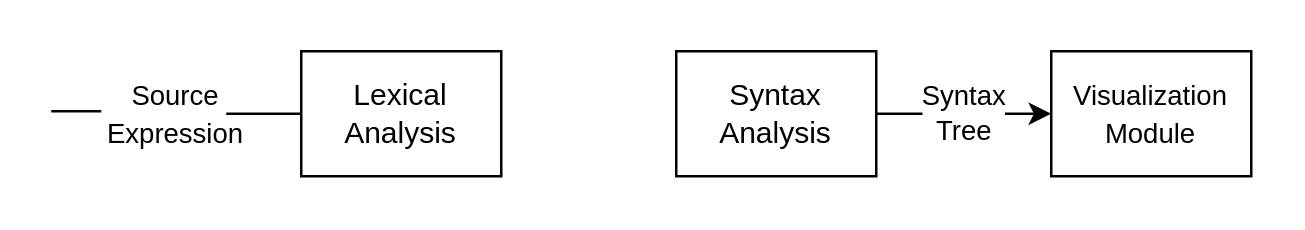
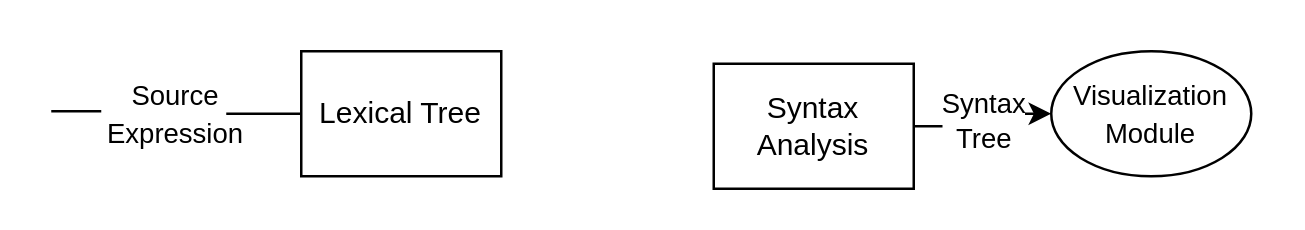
(401, 114) -> (401, 114)
(776, 114) -> (814, 126)
(1151, 114) -> (1151, 114)
